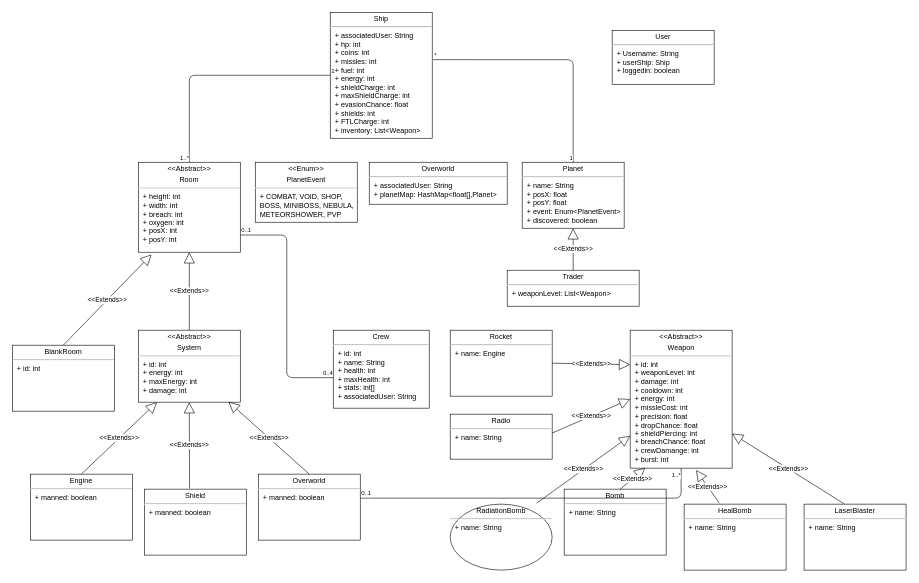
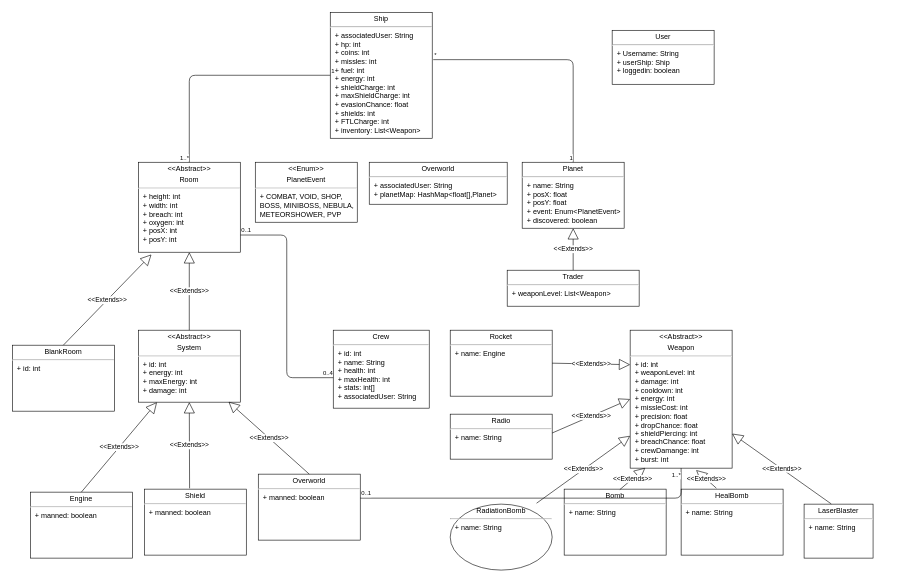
(81, 507) -> (81, 525)
(735, 537) -> (732, 522)
(855, 537) -> (839, 531)
